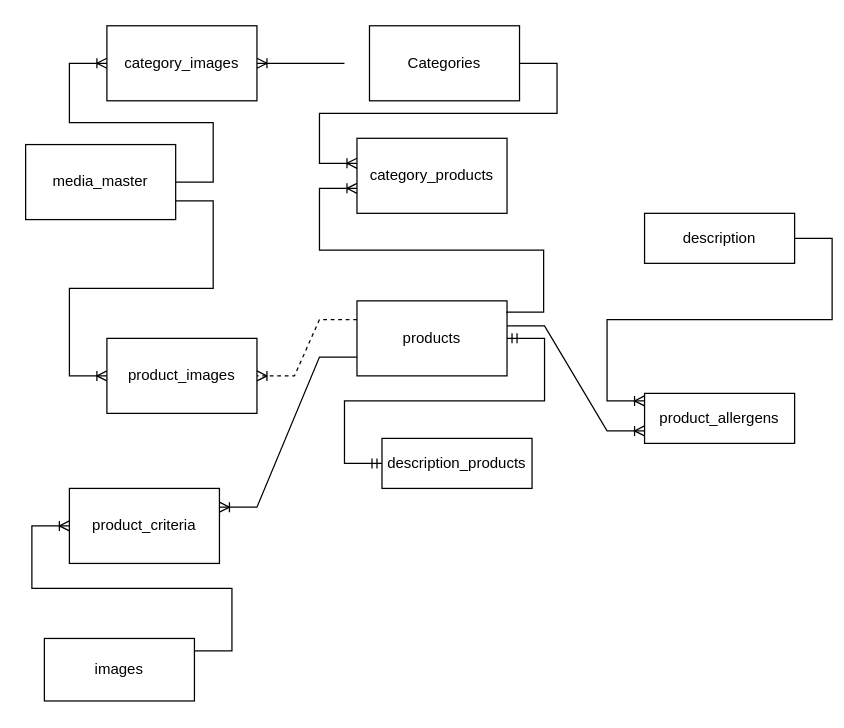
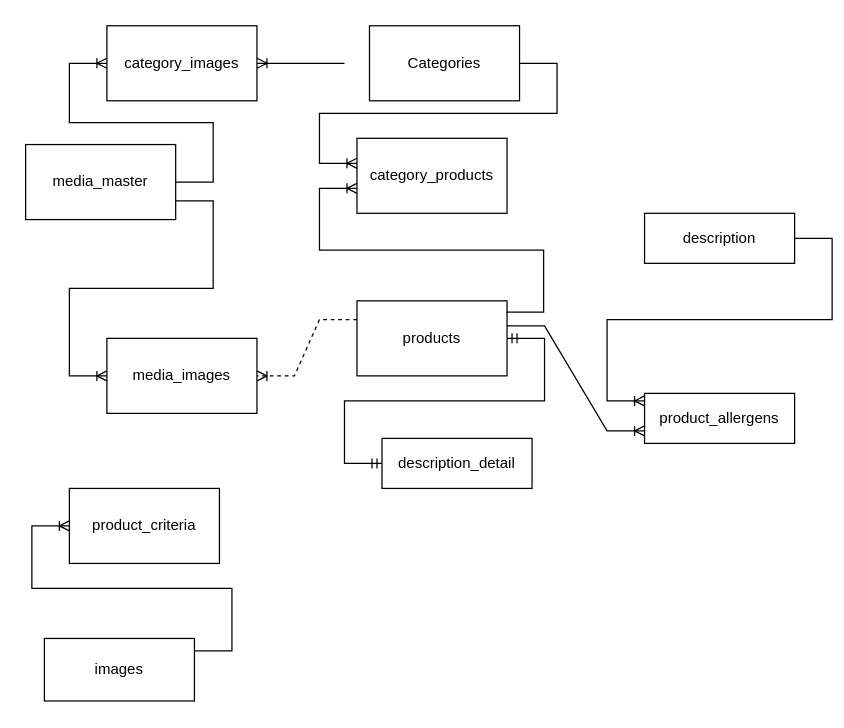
(182, 376) -> (182, 376)
(288, 432) -> none
(457, 463) -> (457, 463)
